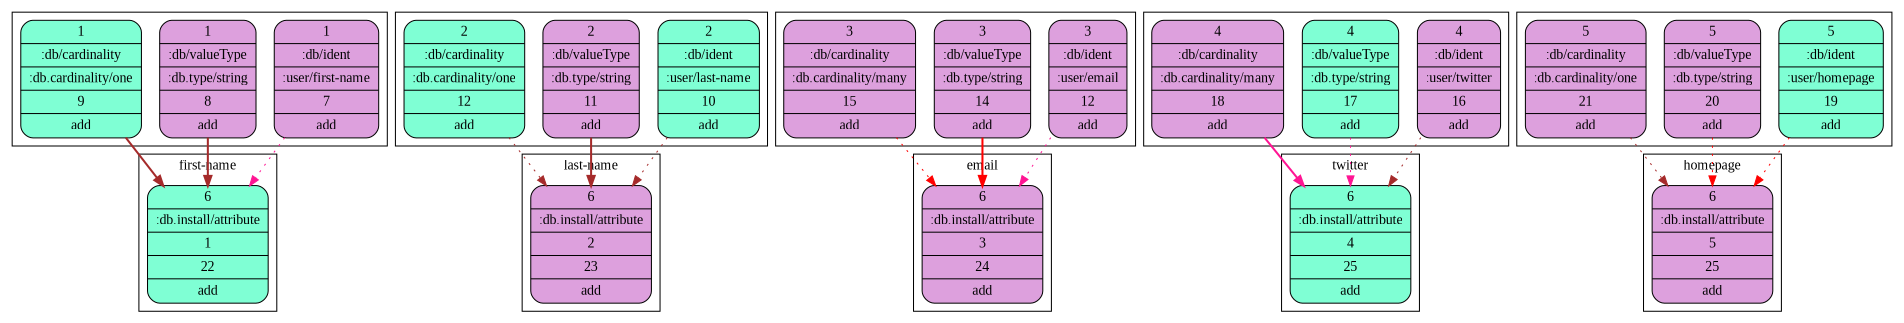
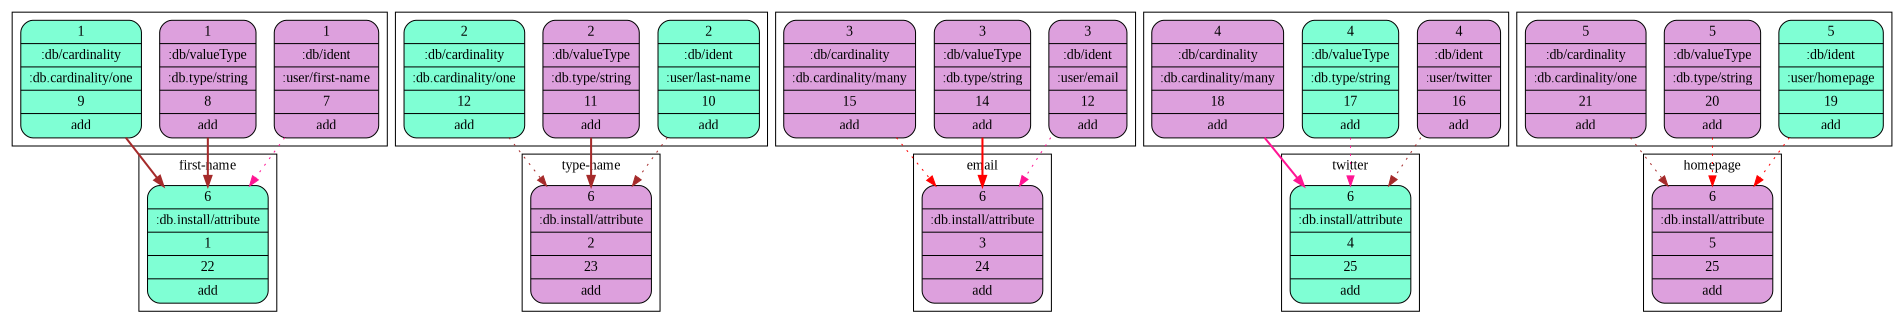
(591, 166) -> (591, 166)
